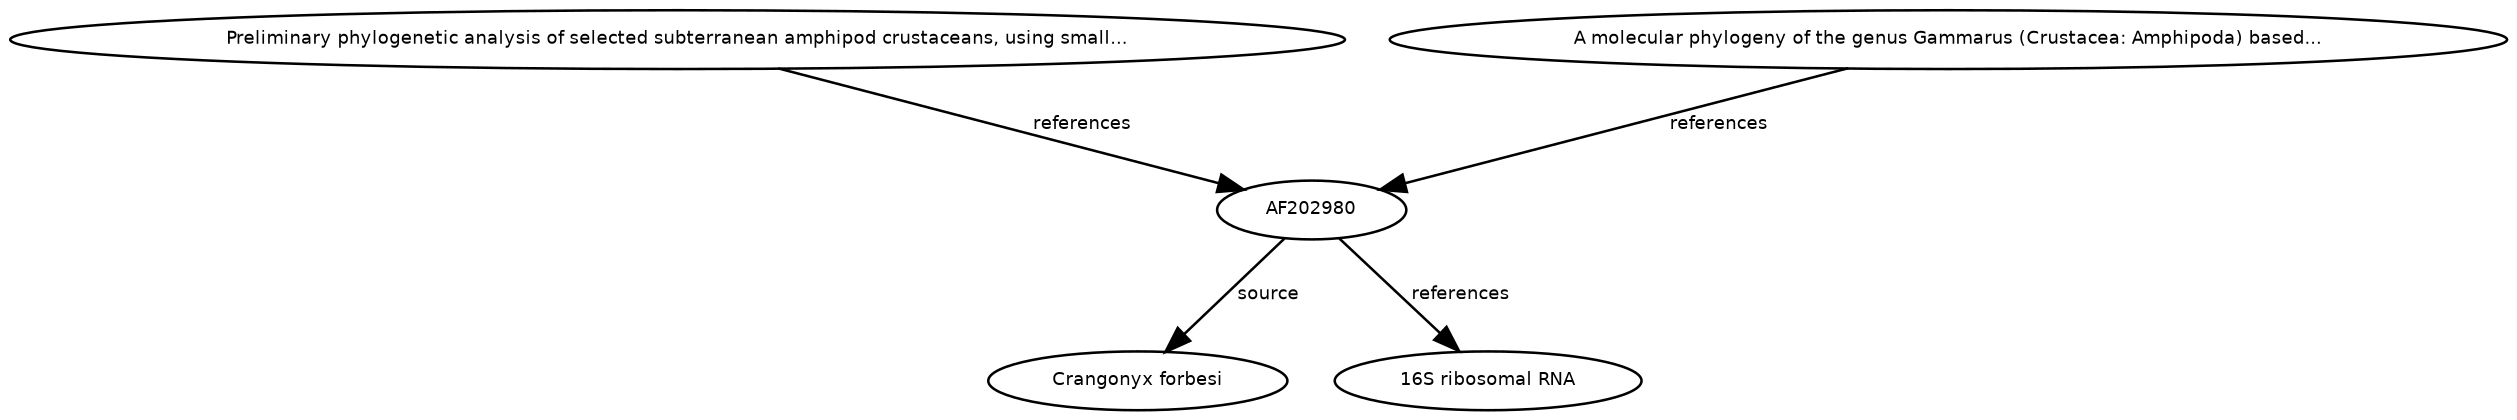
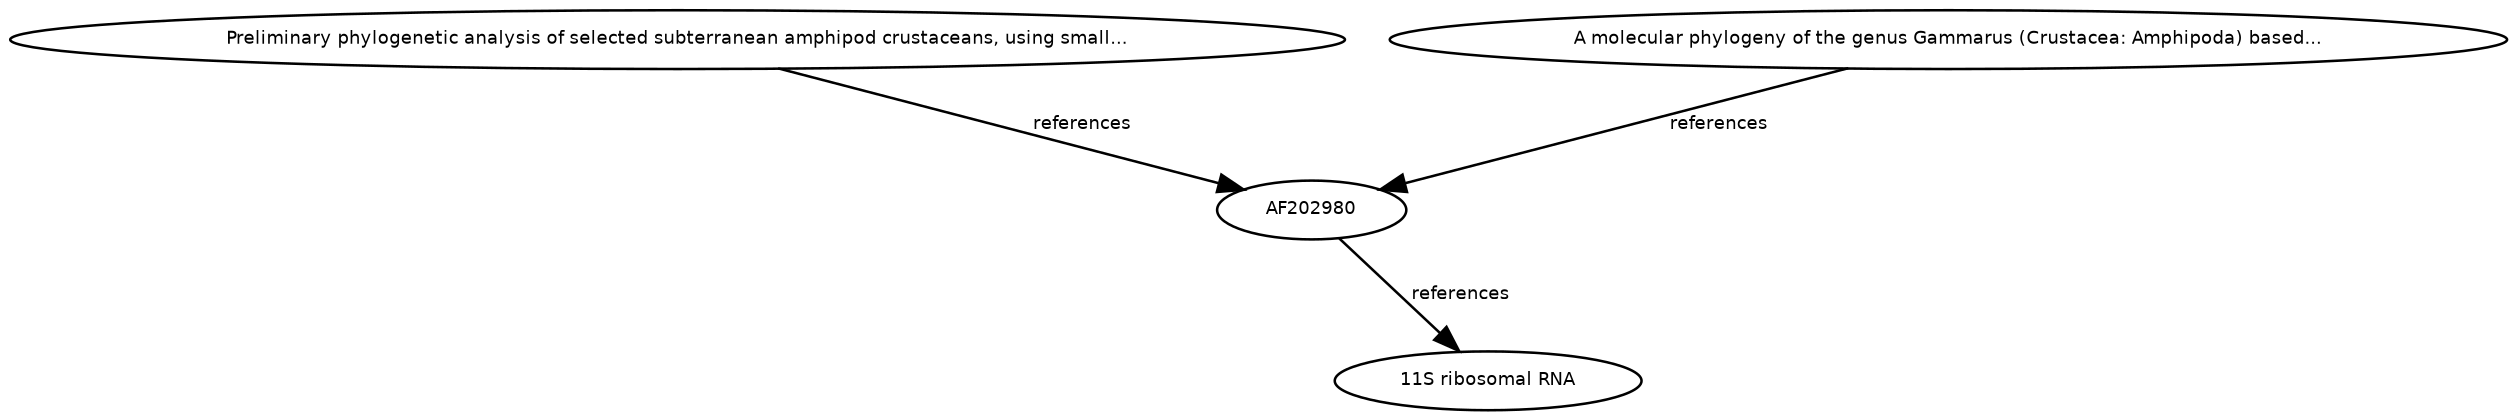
(1138, 381) -> none
(1488, 381) -> (1488, 381)
